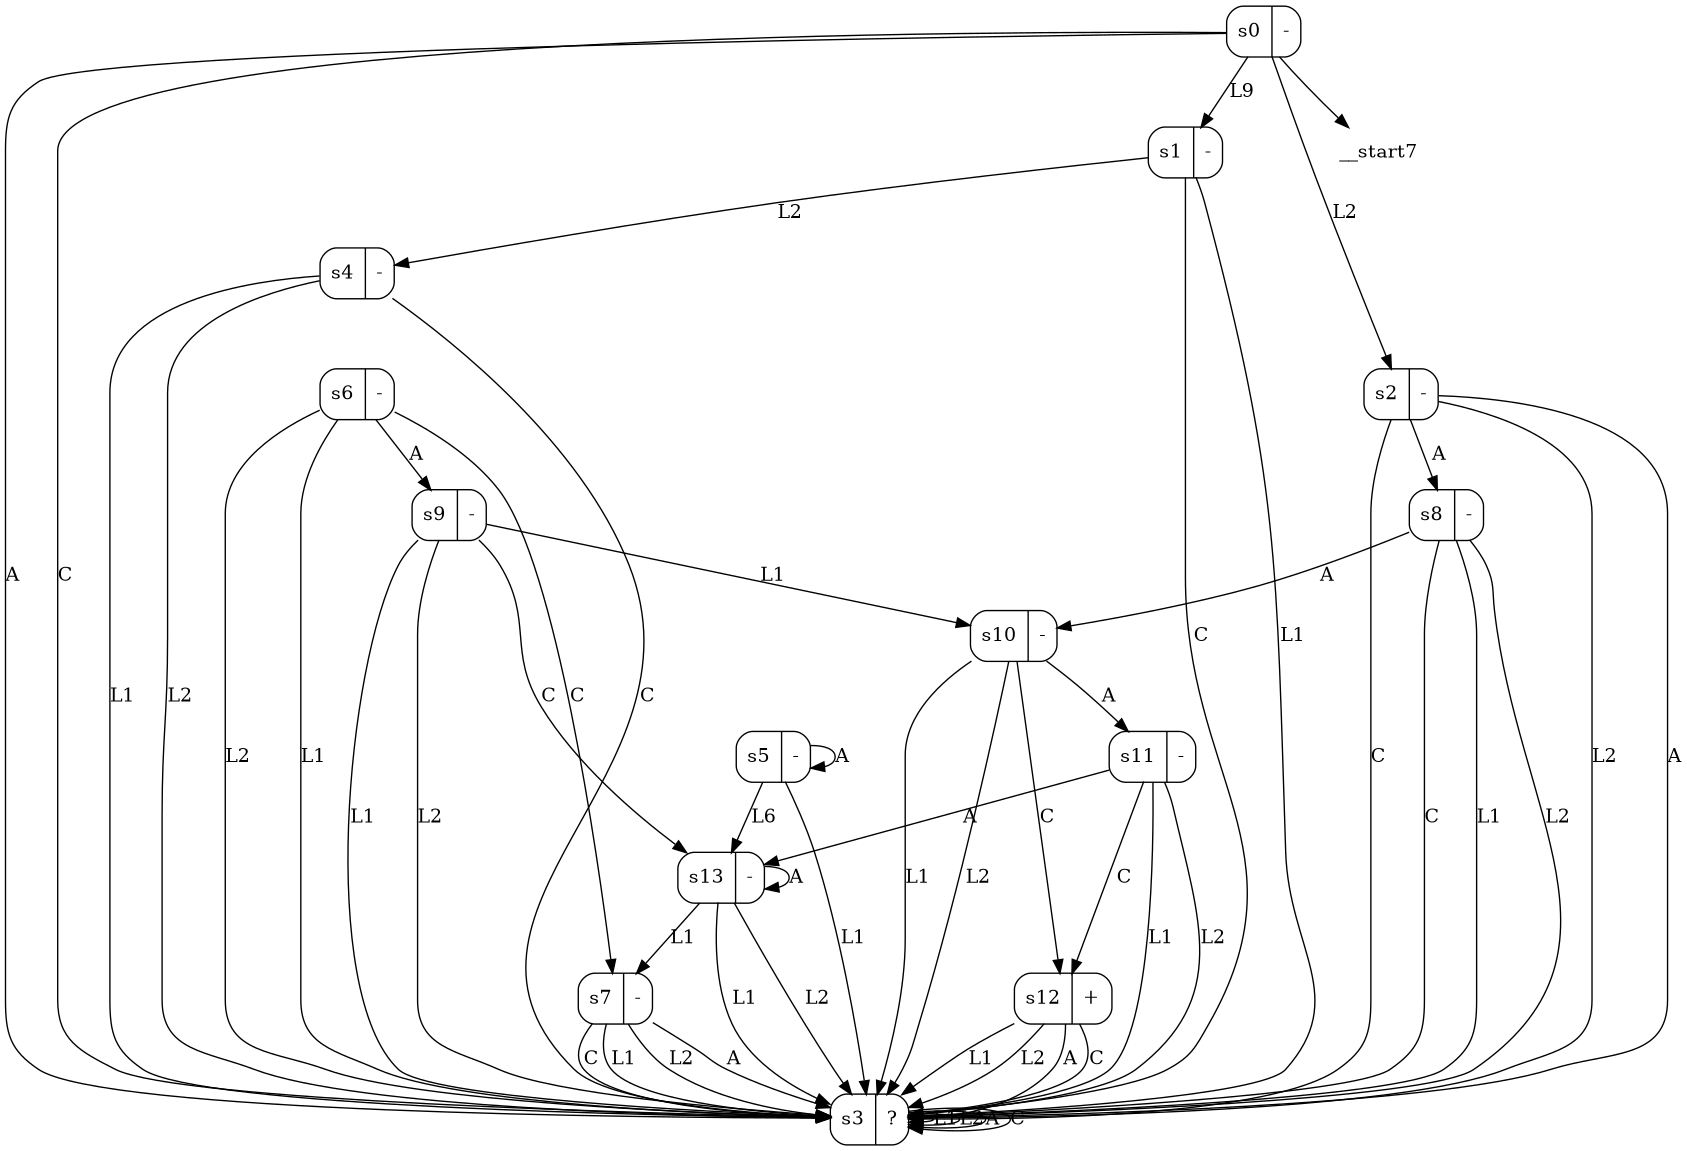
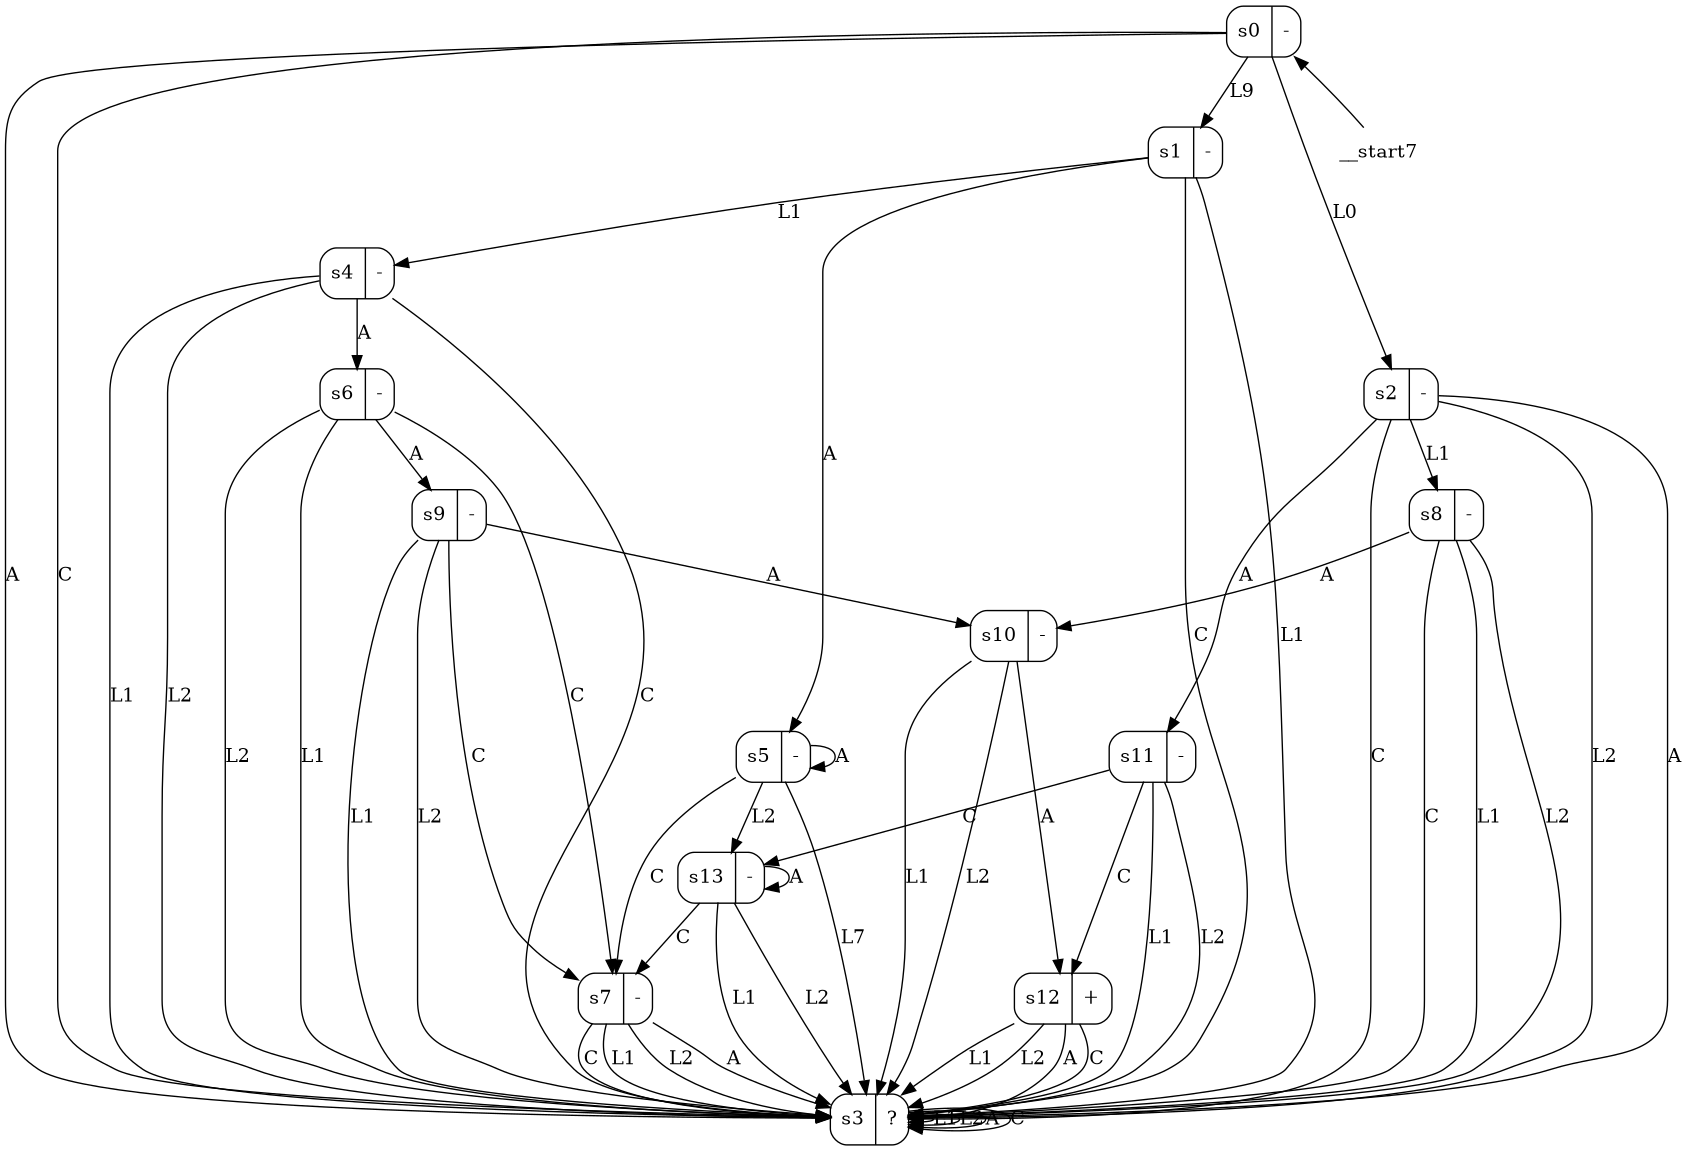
(1308, 88) -> (1335, 97)
(791, 213) -> (791, 213)
(1345, 213) -> (1345, 213)
none -> (823, 319)
none -> (357, 327)
(1439, 455) -> (1439, 455)
(773, 576) -> (773, 576)
(1083, 690) -> (1248, 551)
(544, 711) -> (468, 771)
(764, 817) -> (764, 817)
(970, 817) -> (970, 817)
(1047, 817) -> (1047, 817)
none -> (650, 852)
(683, 938) -> (683, 938)
(854, 938) -> (854, 938)
